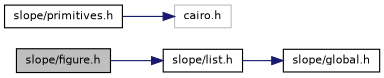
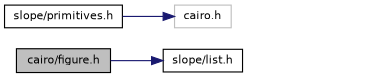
(63, 61) -> (63, 61)
(332, 61) -> none
